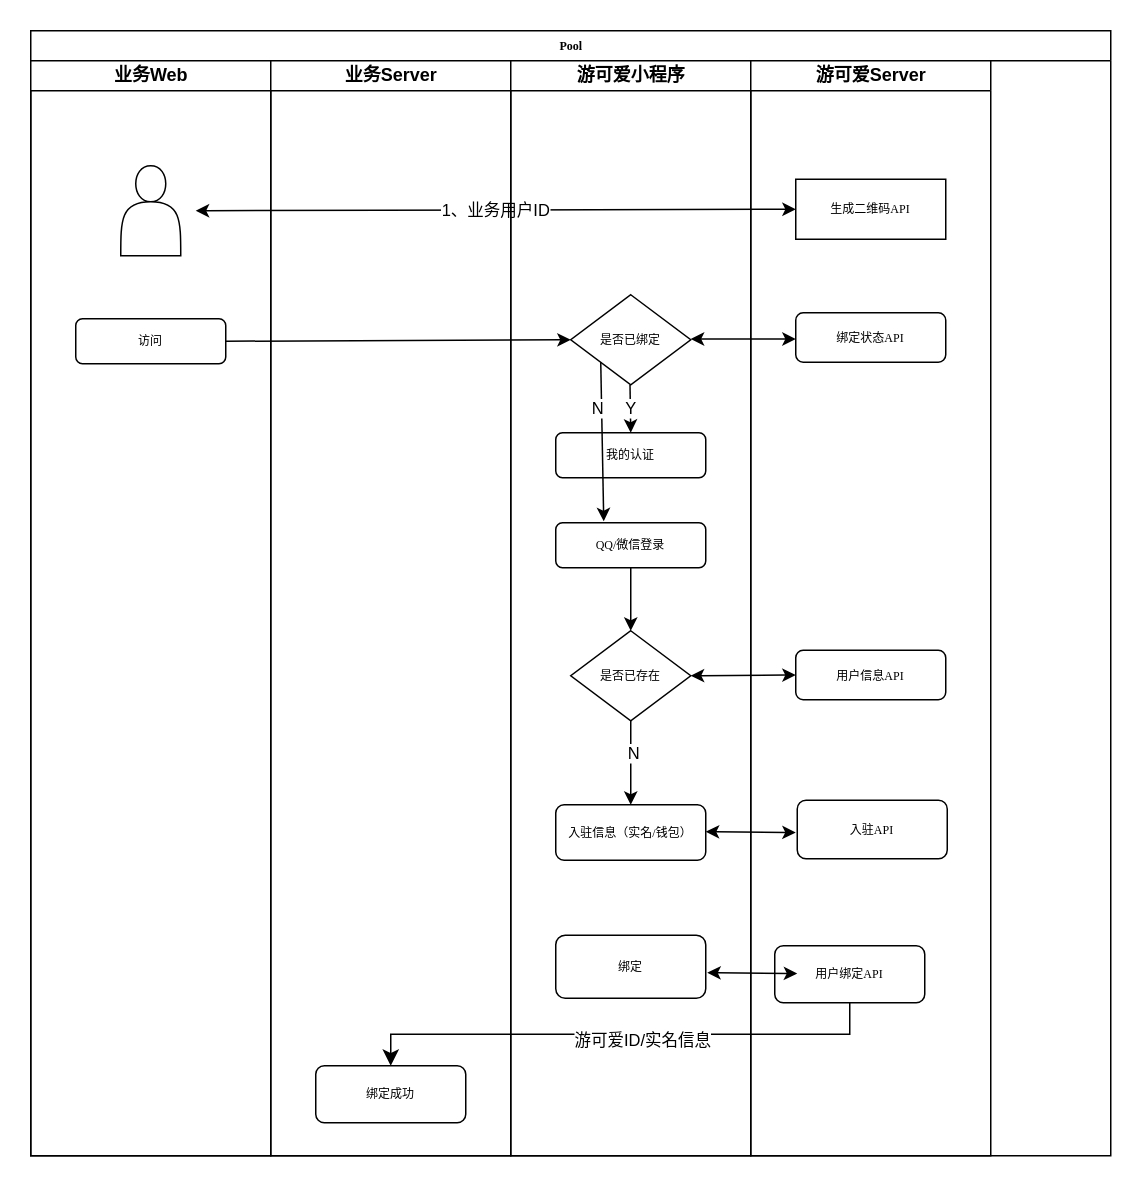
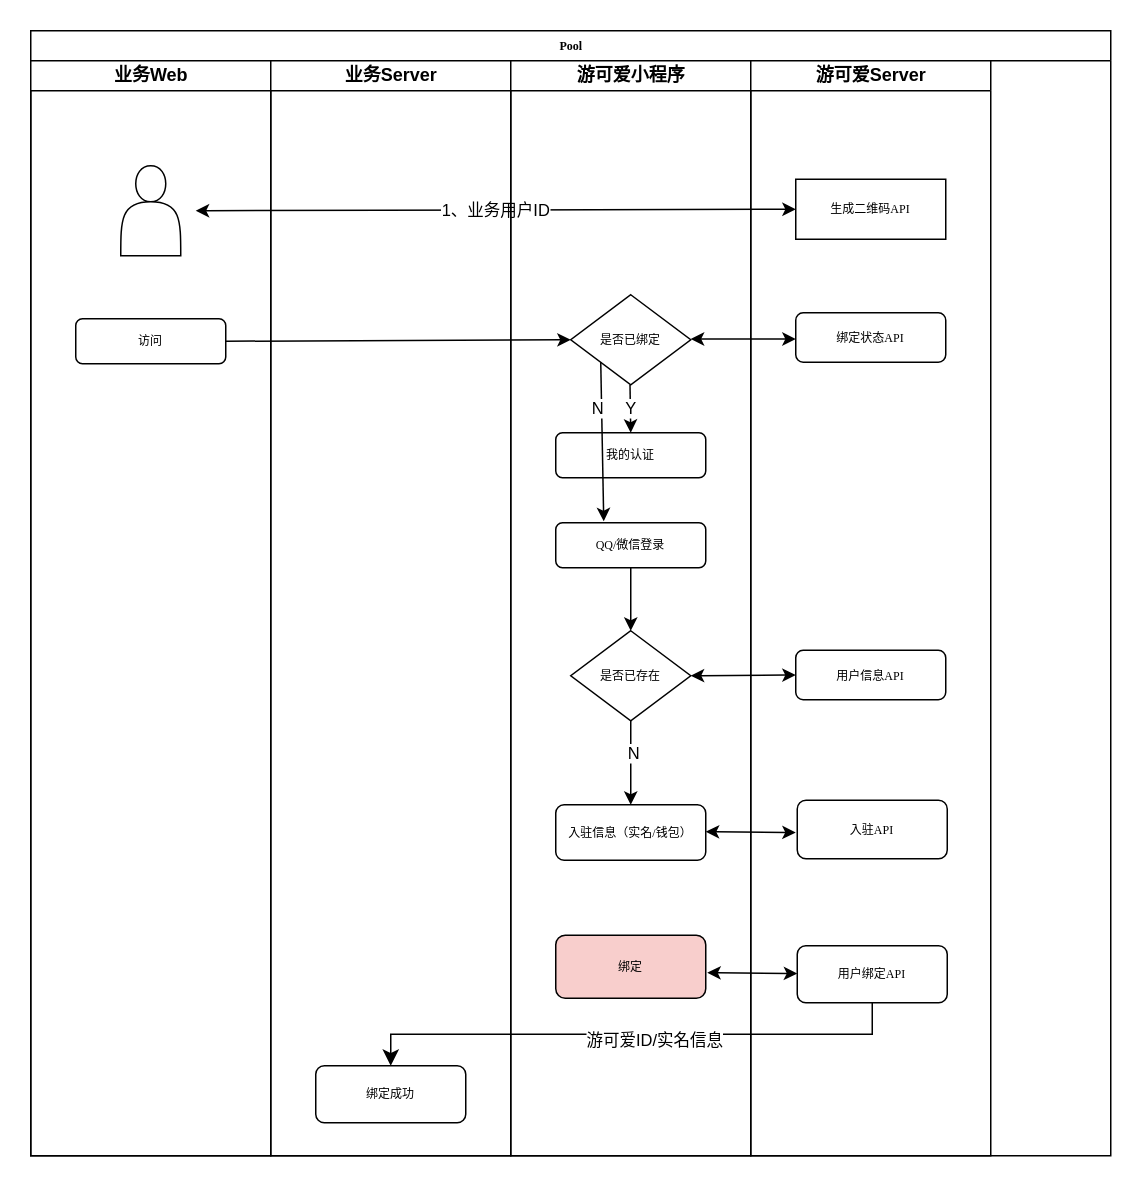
(631, 967) -> (631, 967)
(850, 974) -> (872, 974)
